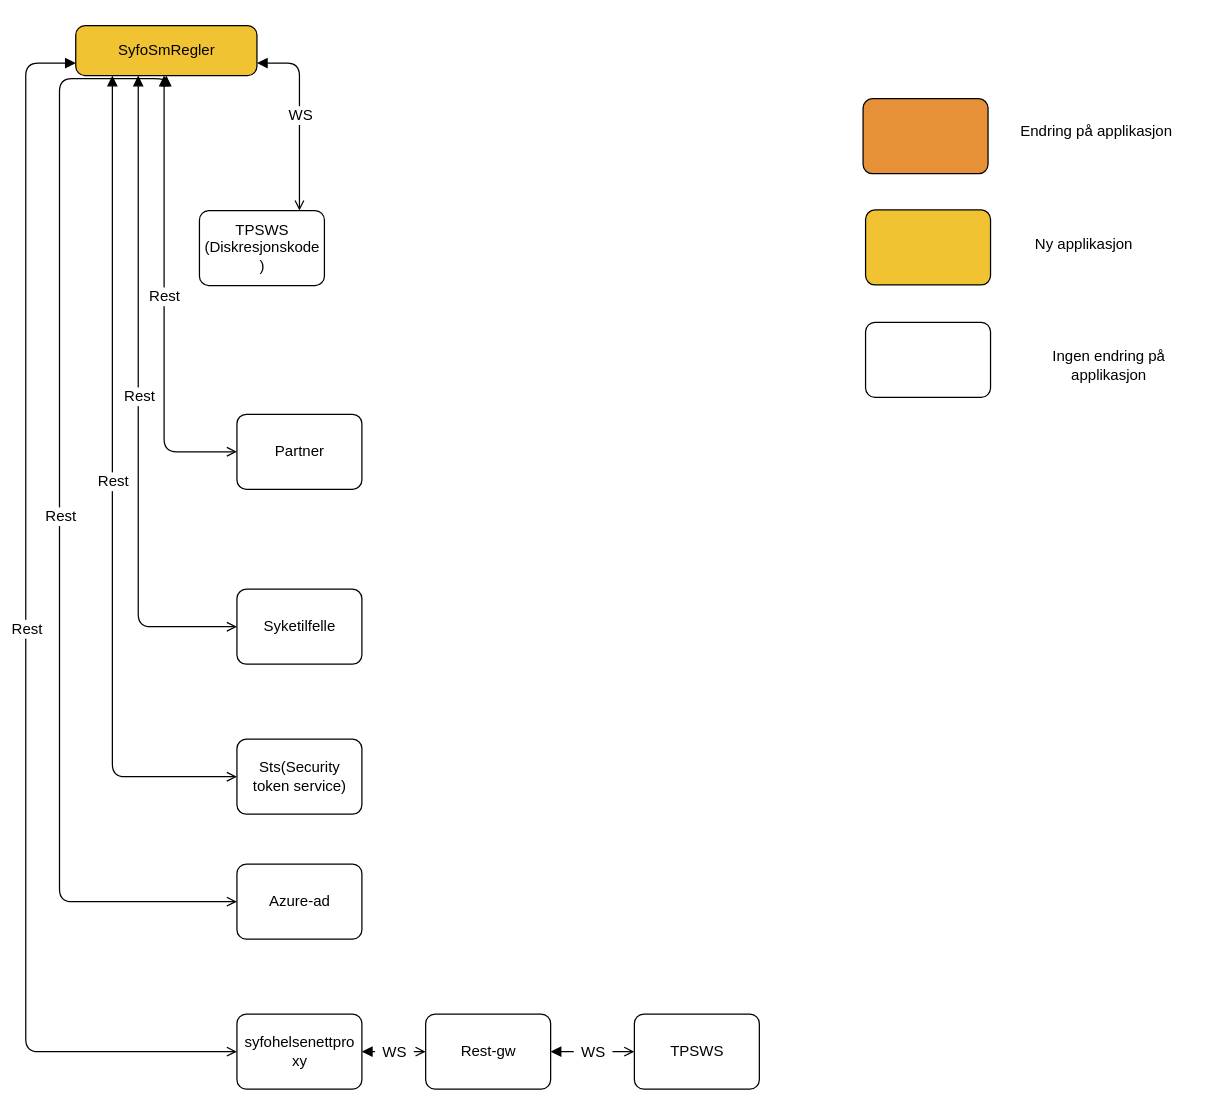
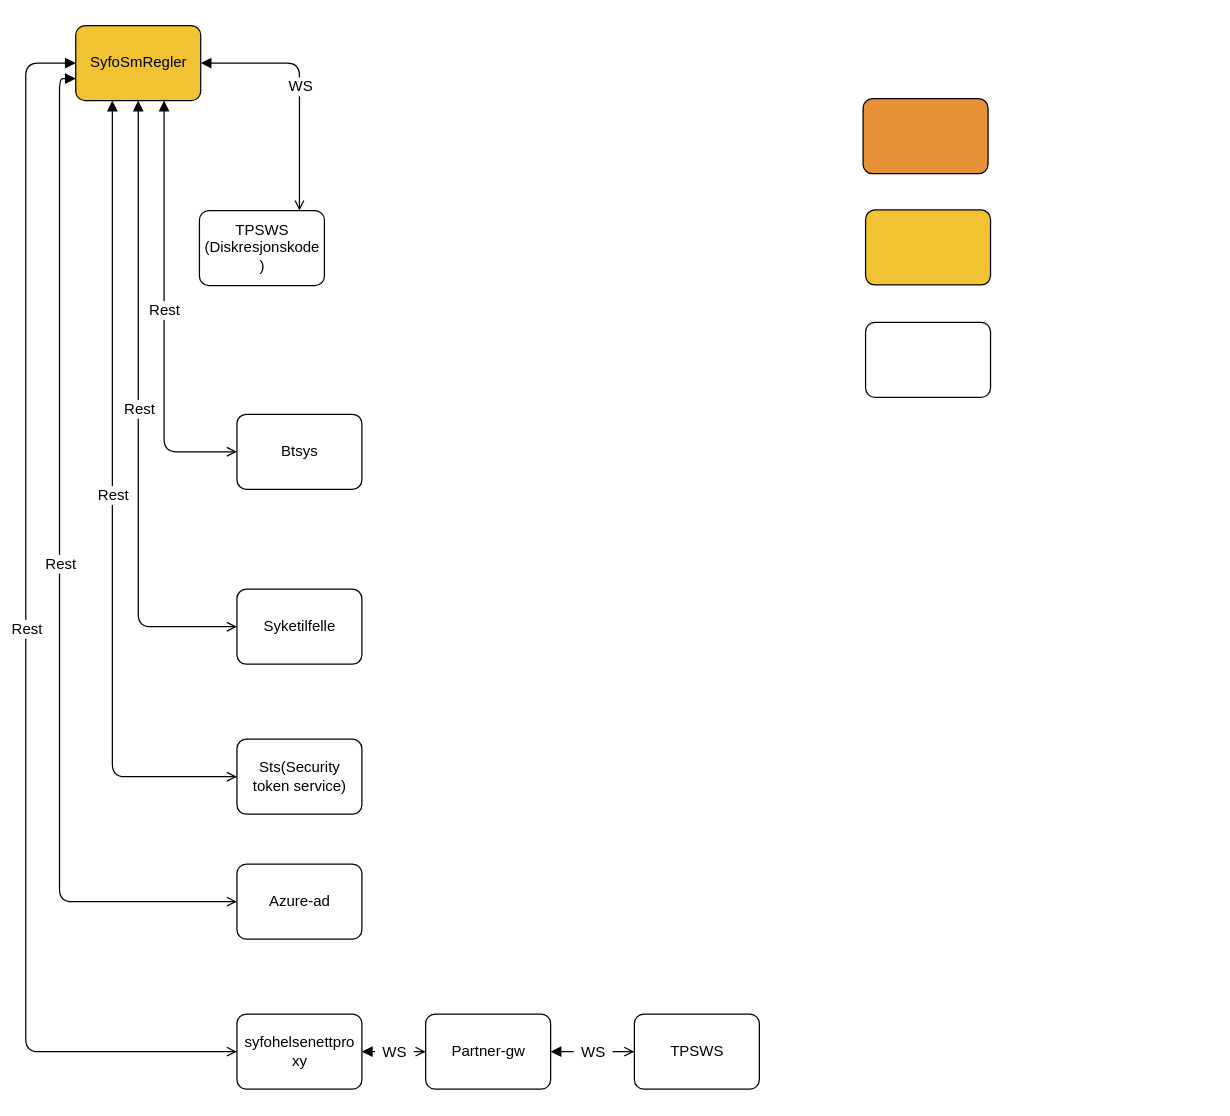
(166, 51) -> (138, 63)
(1097, 131) -> none
(1084, 244) -> none
(1109, 365) -> none
(300, 452) -> (300, 452)
(489, 1052) -> (489, 1052)
